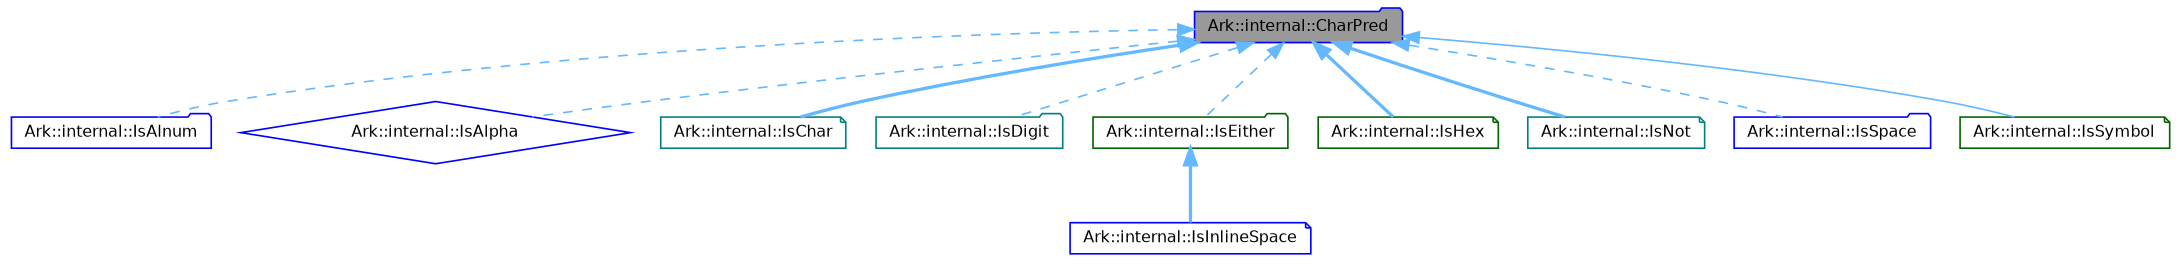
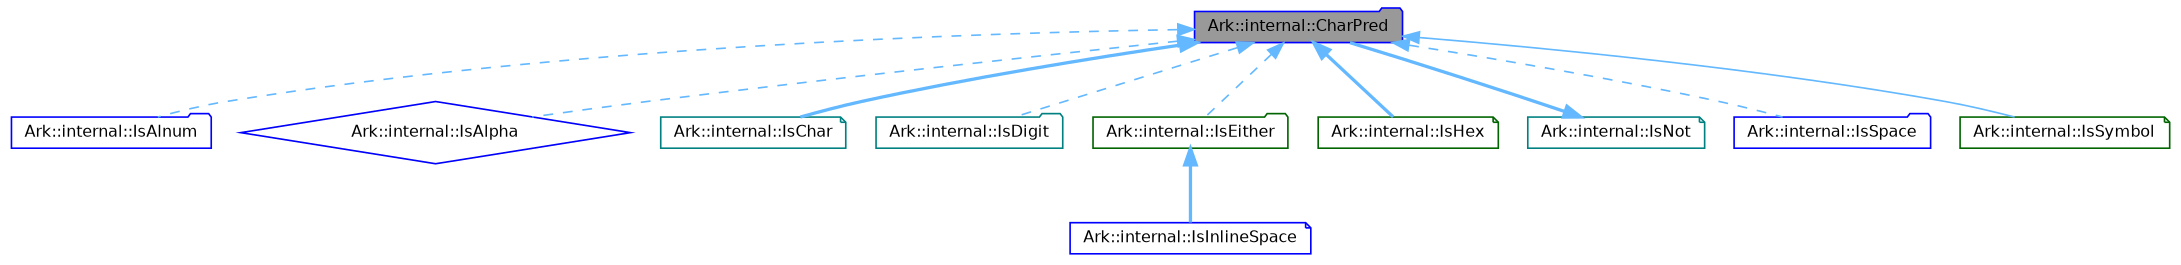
(1457, 83) -> (1458, 76)
